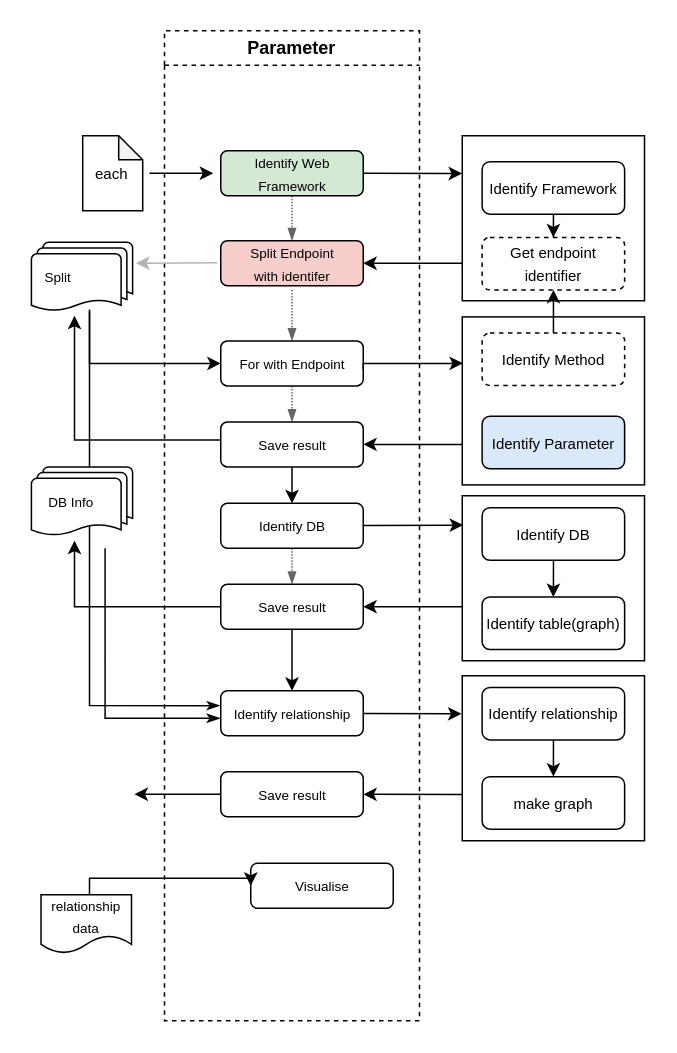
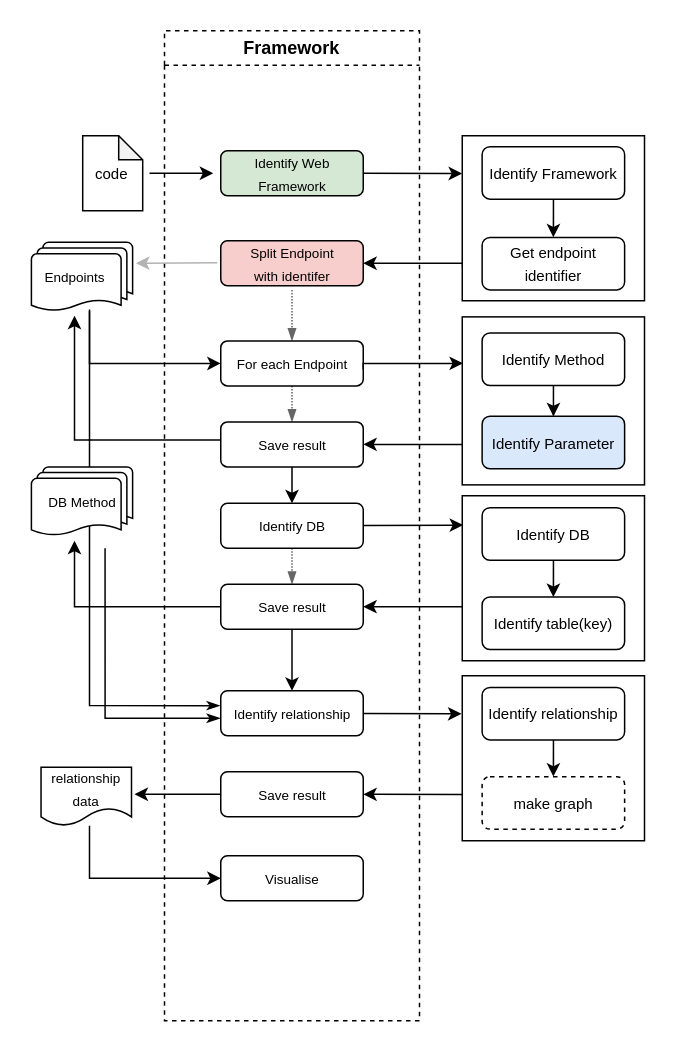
(292, 49) -> (292, 49)
(112, 173) -> (112, 173)
(553, 188) -> (553, 173)
(292, 212) -> none
(553, 264) -> (553, 264)
(54, 277) -> (77, 277)
(553, 306) -> (553, 406)
(553, 359) -> (553, 359)
(293, 364) -> (293, 364)
(67, 502) -> (77, 502)
(554, 623) -> (554, 623)
(553, 803) -> (553, 803)
(322, 886) -> (292, 878)
(86, 924) -> (86, 797)
